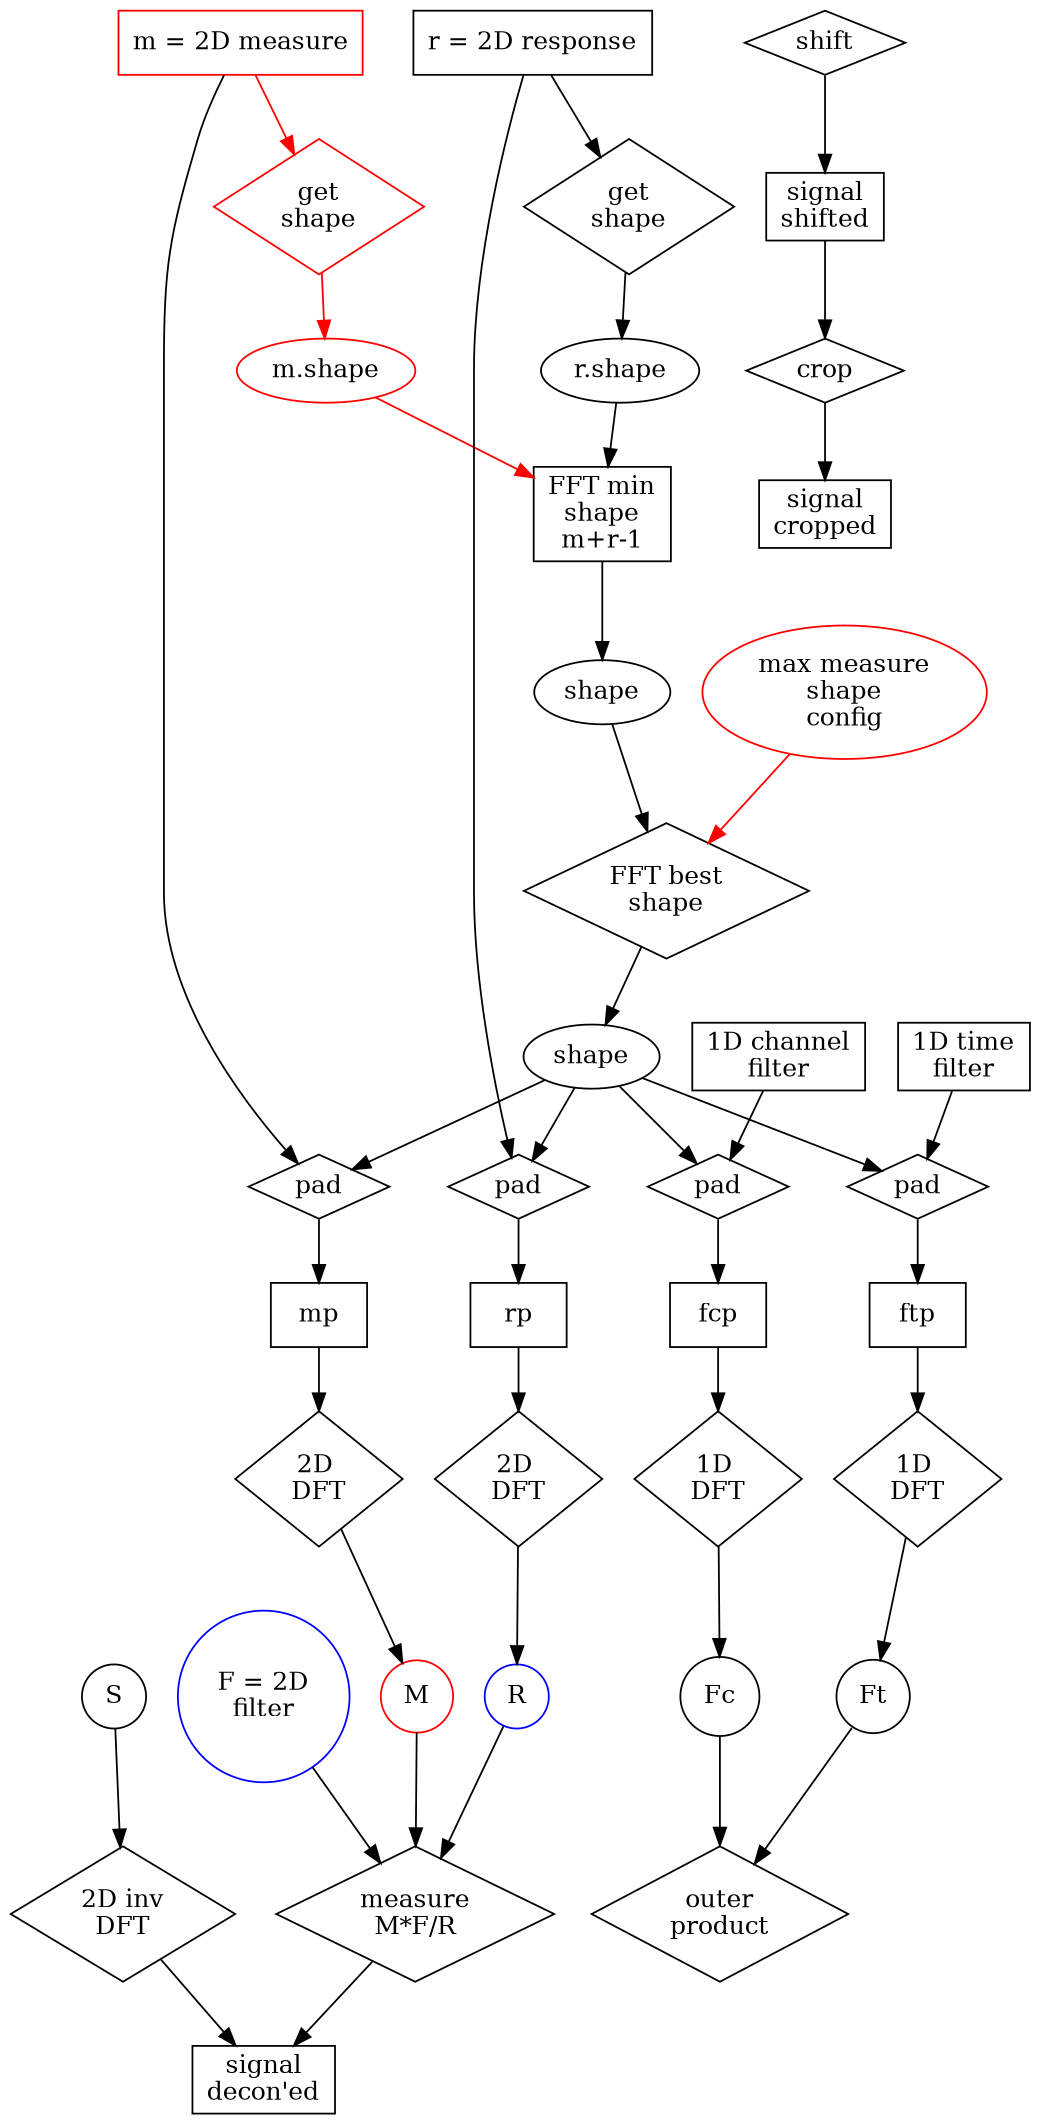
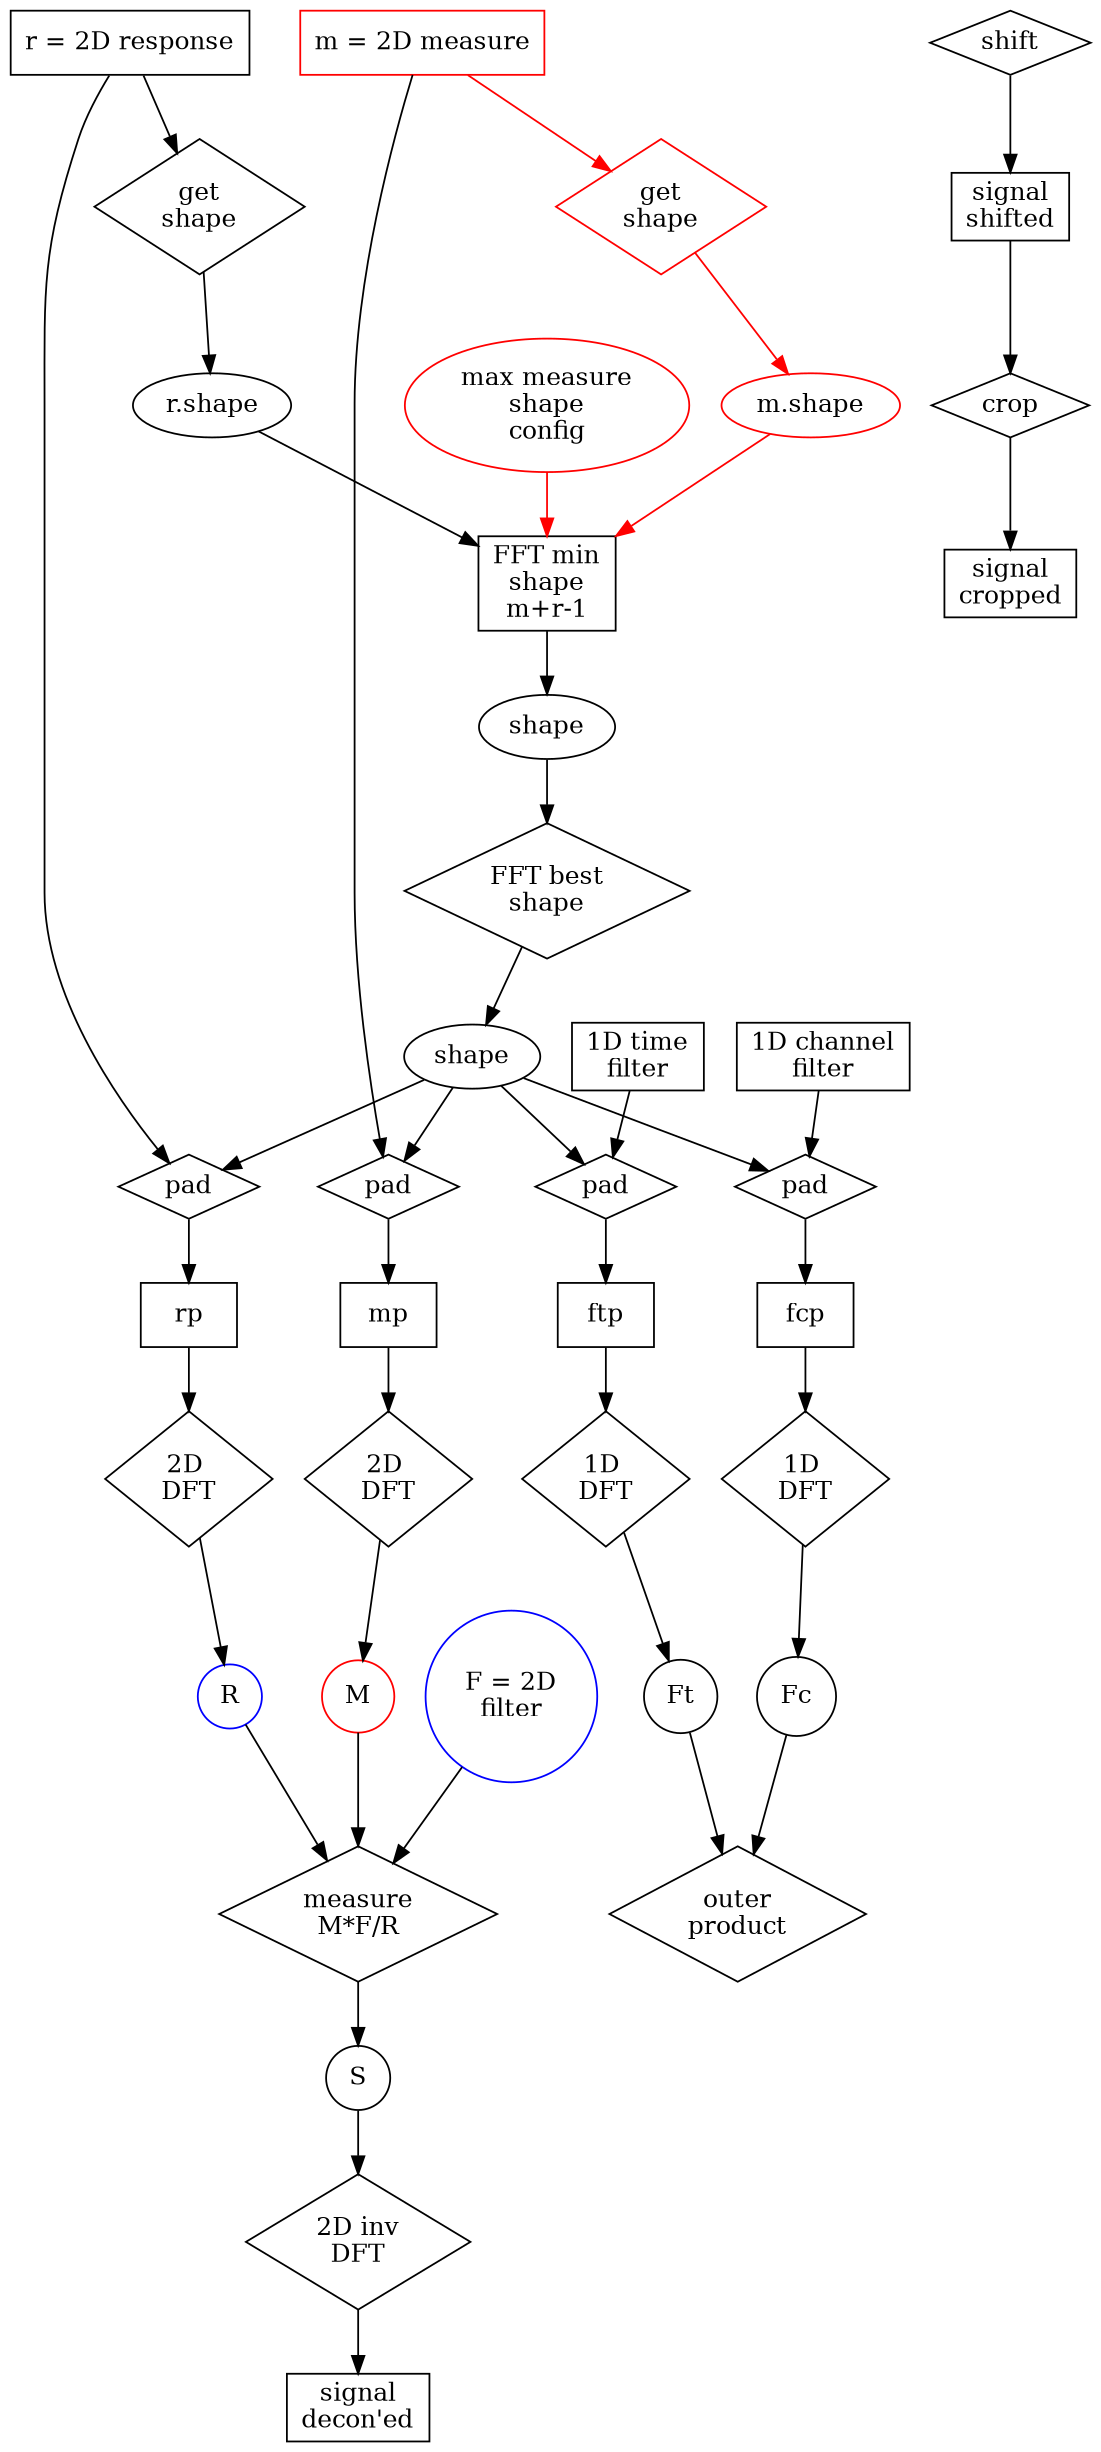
(755, 792) -> (547, 495)
(339, 1997) -> (358, 2005)
